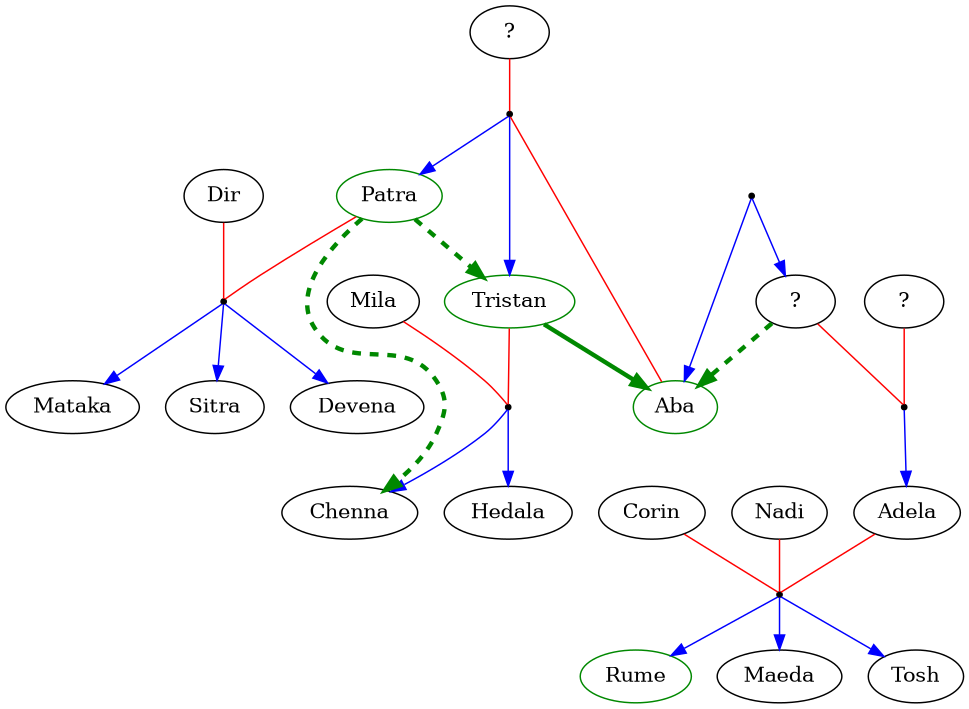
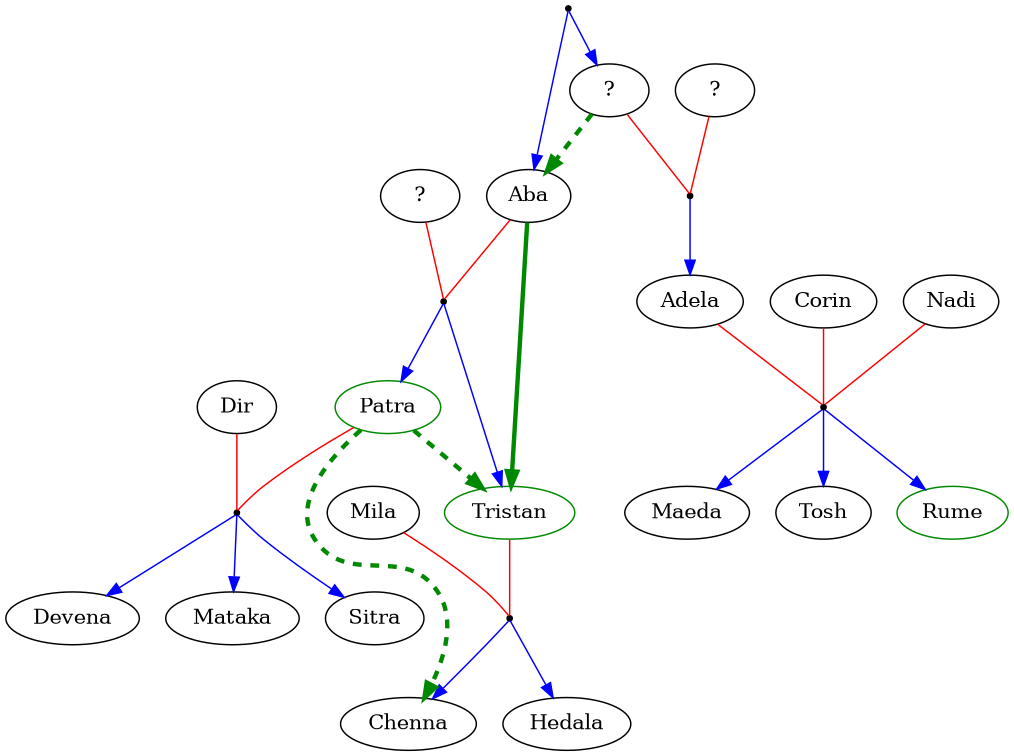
(589, 352) -> (520, 347)
(675, 407) -> (529, 196)
